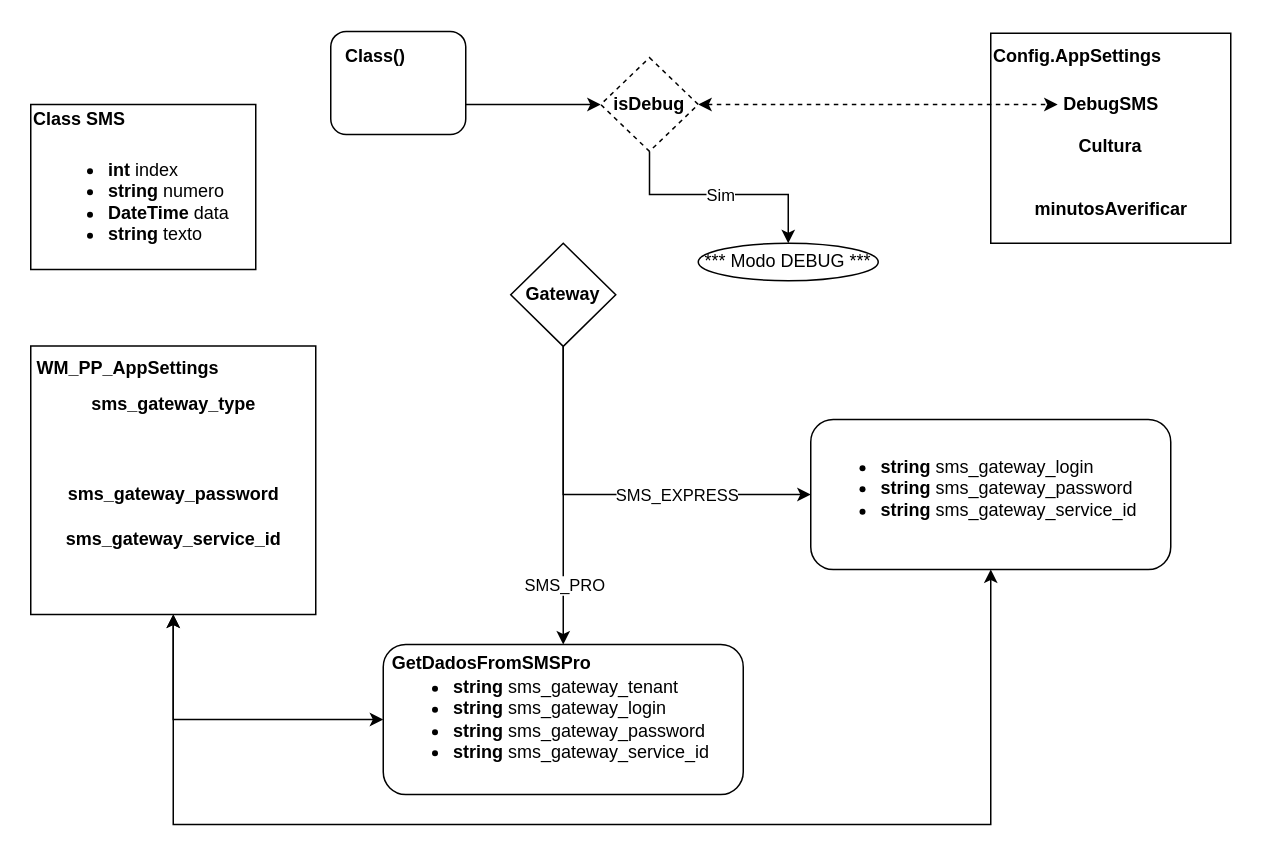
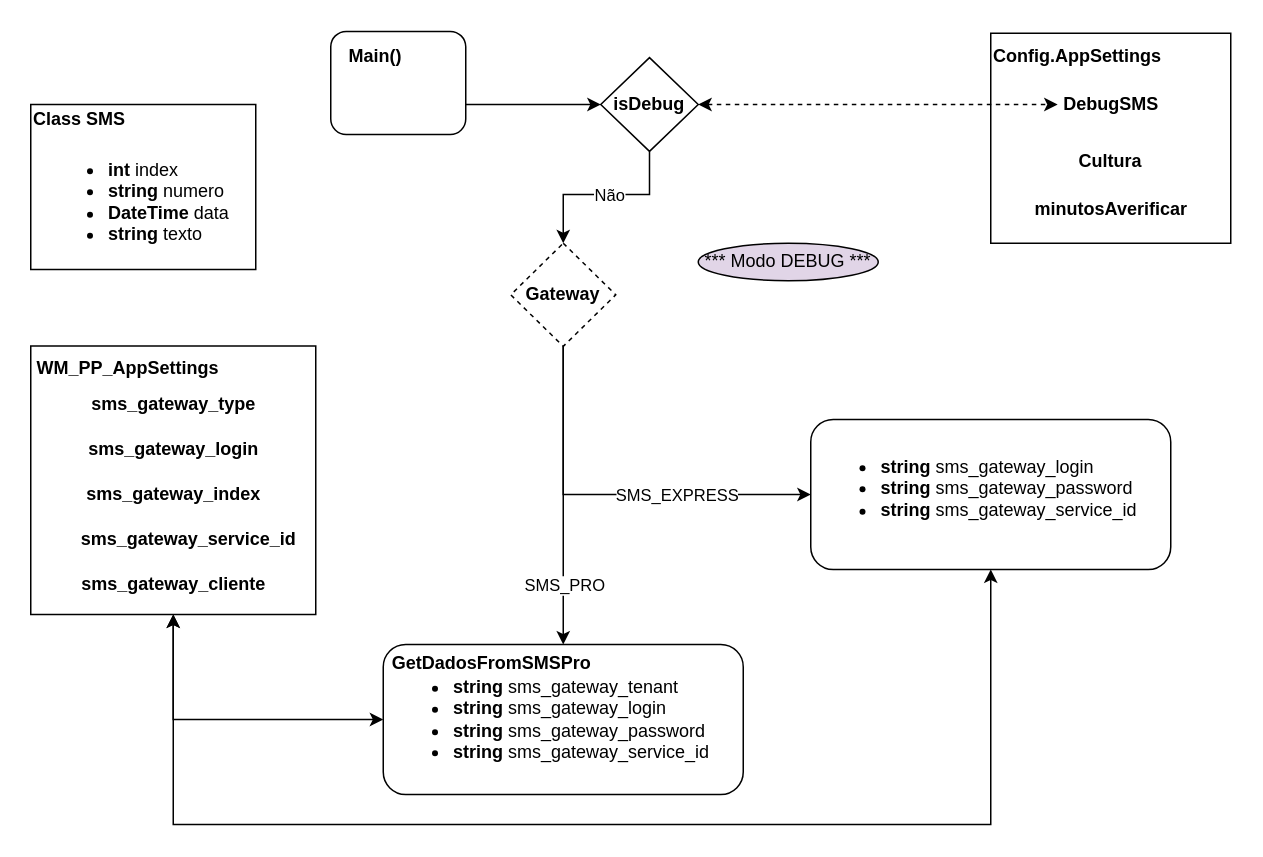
(376, 56) -> (376, 56)
(650, 104) -> (650, 104)
(1111, 146) -> (1111, 161)
none -> (586, 194)
(739, 194) -> none
(788, 262) -> (788, 262)
(563, 295) -> (563, 295)
none -> (173, 449)
(174, 494) -> (174, 494)
(173, 539) -> (188, 539)
none -> (173, 584)
